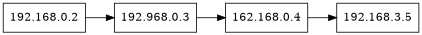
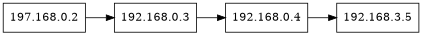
(44, 18) -> (44, 18)
(155, 18) -> (155, 18)
(267, 18) -> (267, 18)
